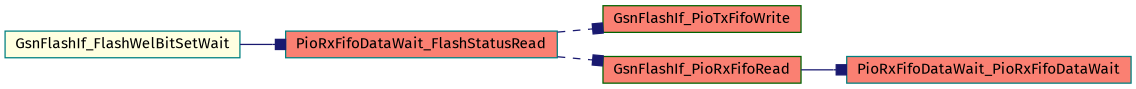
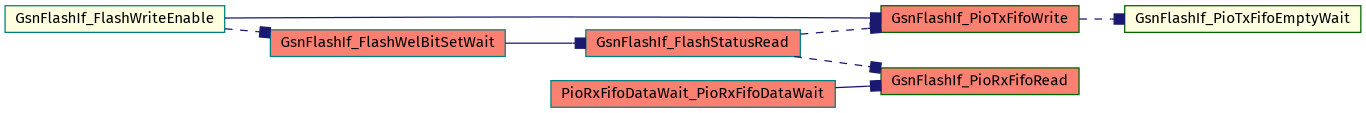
none -> (115, 19)
none -> (1243, 19)
(123, 44) -> (388, 43)
(421, 44) -> (693, 43)
(817, 70) -> (852, 87)
